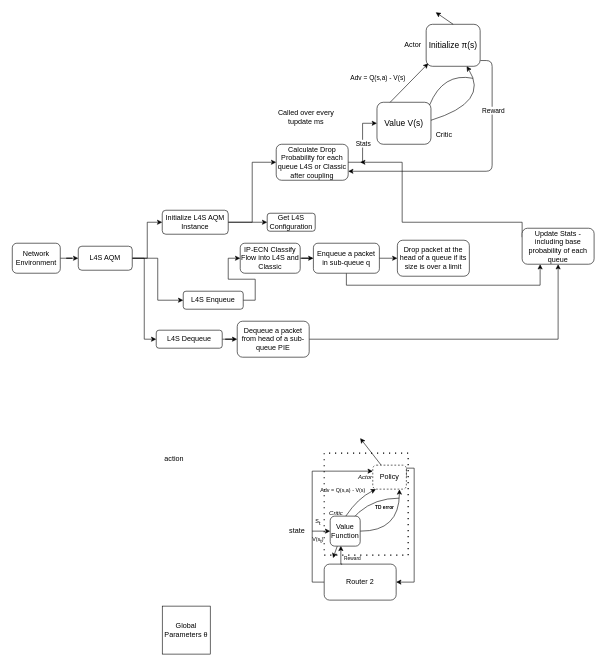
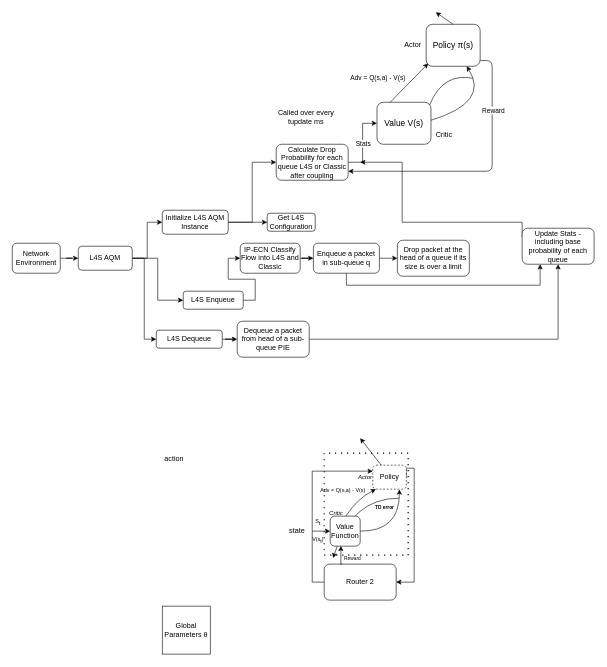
(453, 45) -> (453, 45)
